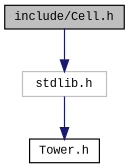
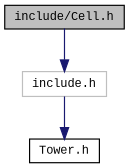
(64, 84) -> (64, 84)
